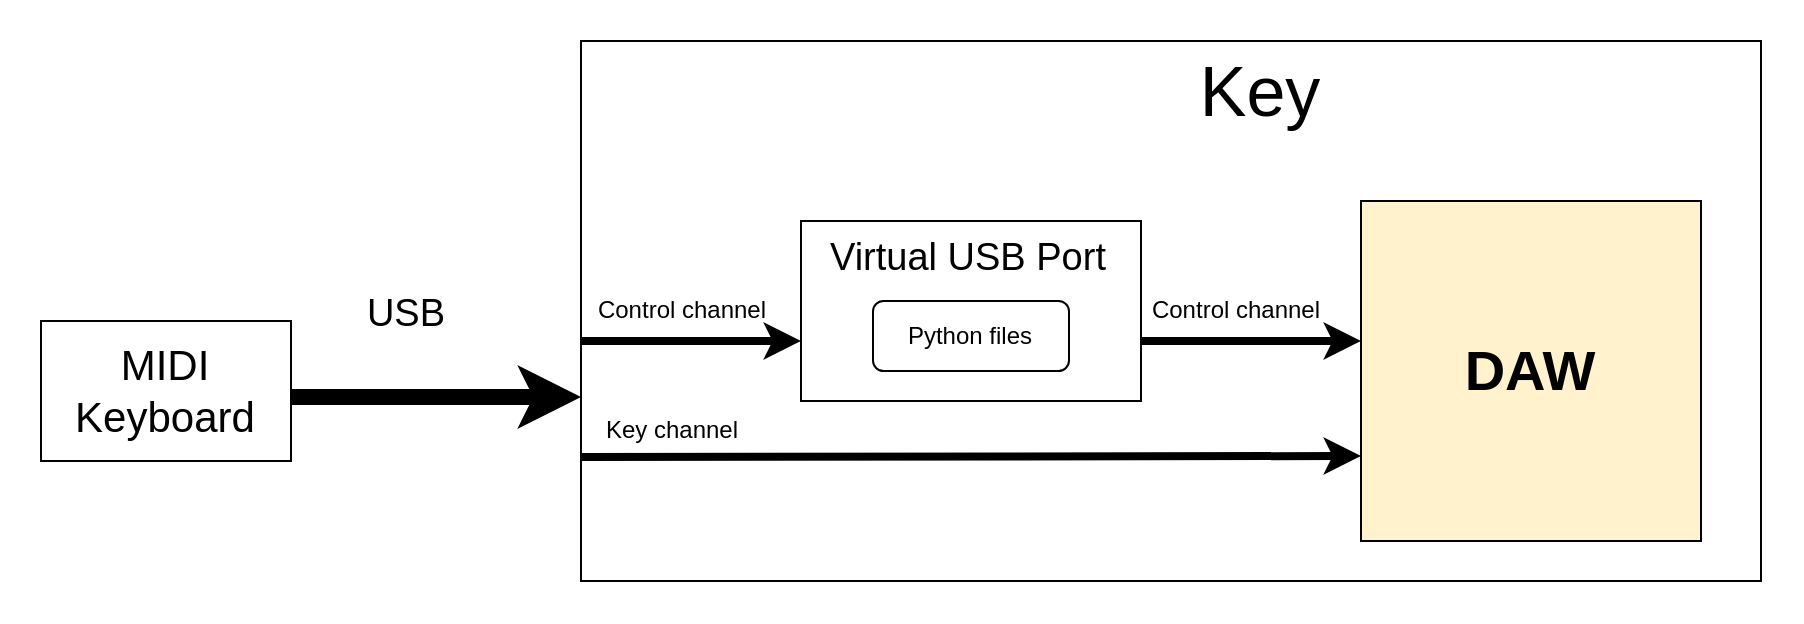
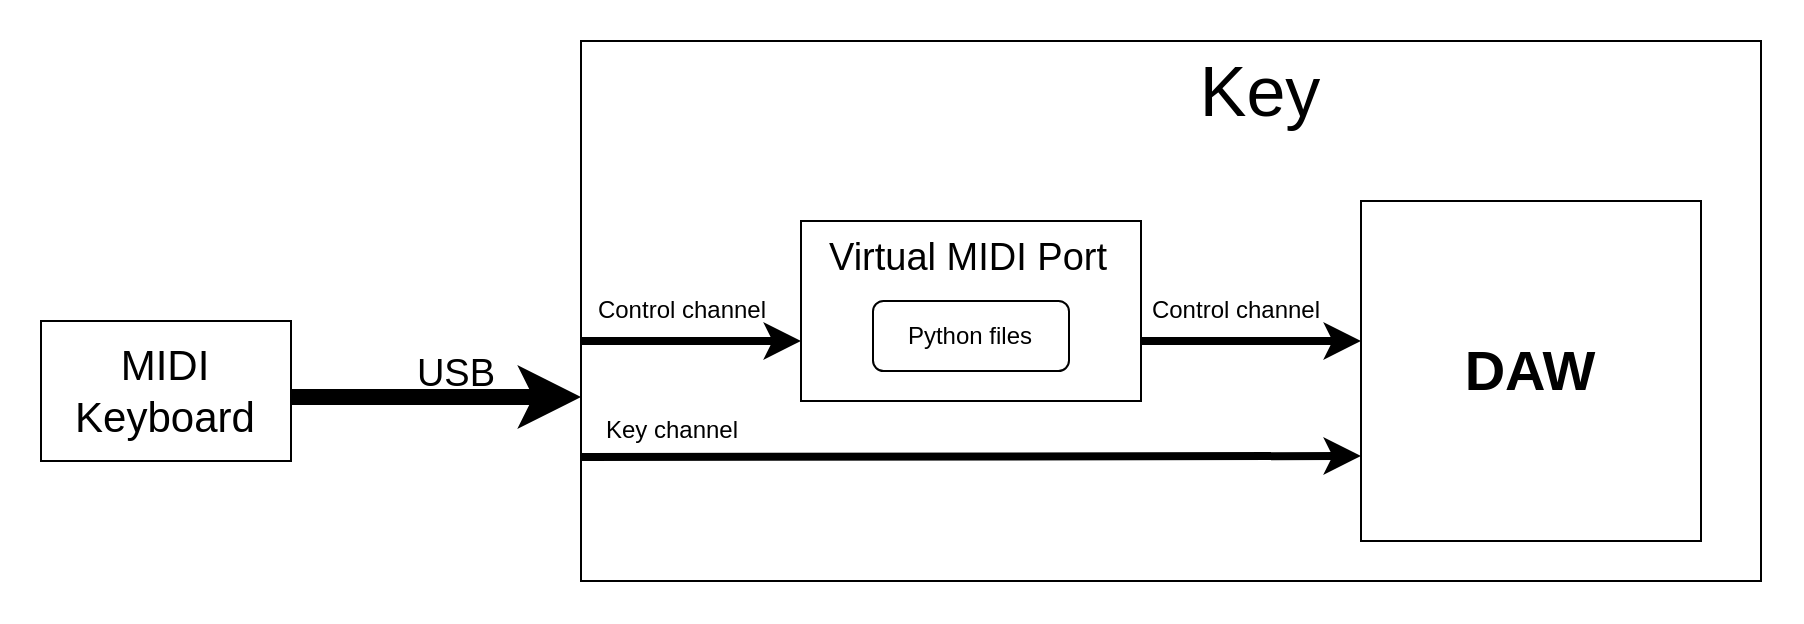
(969, 251) -> (969, 251)
(407, 311) -> (457, 371)
(1531, 371) -> (1531, 371)
